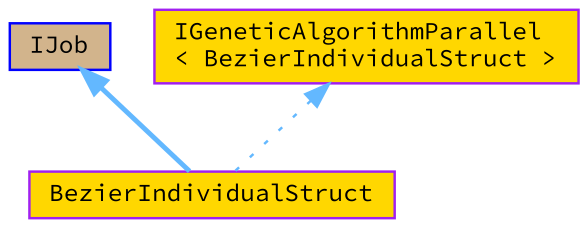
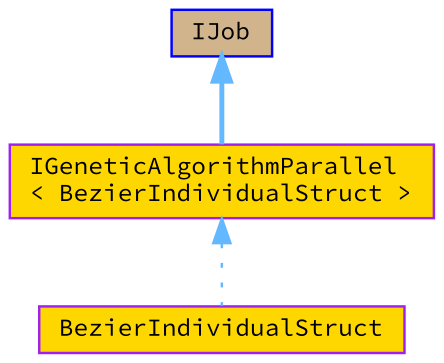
(145, 129) -> (222, 113)
